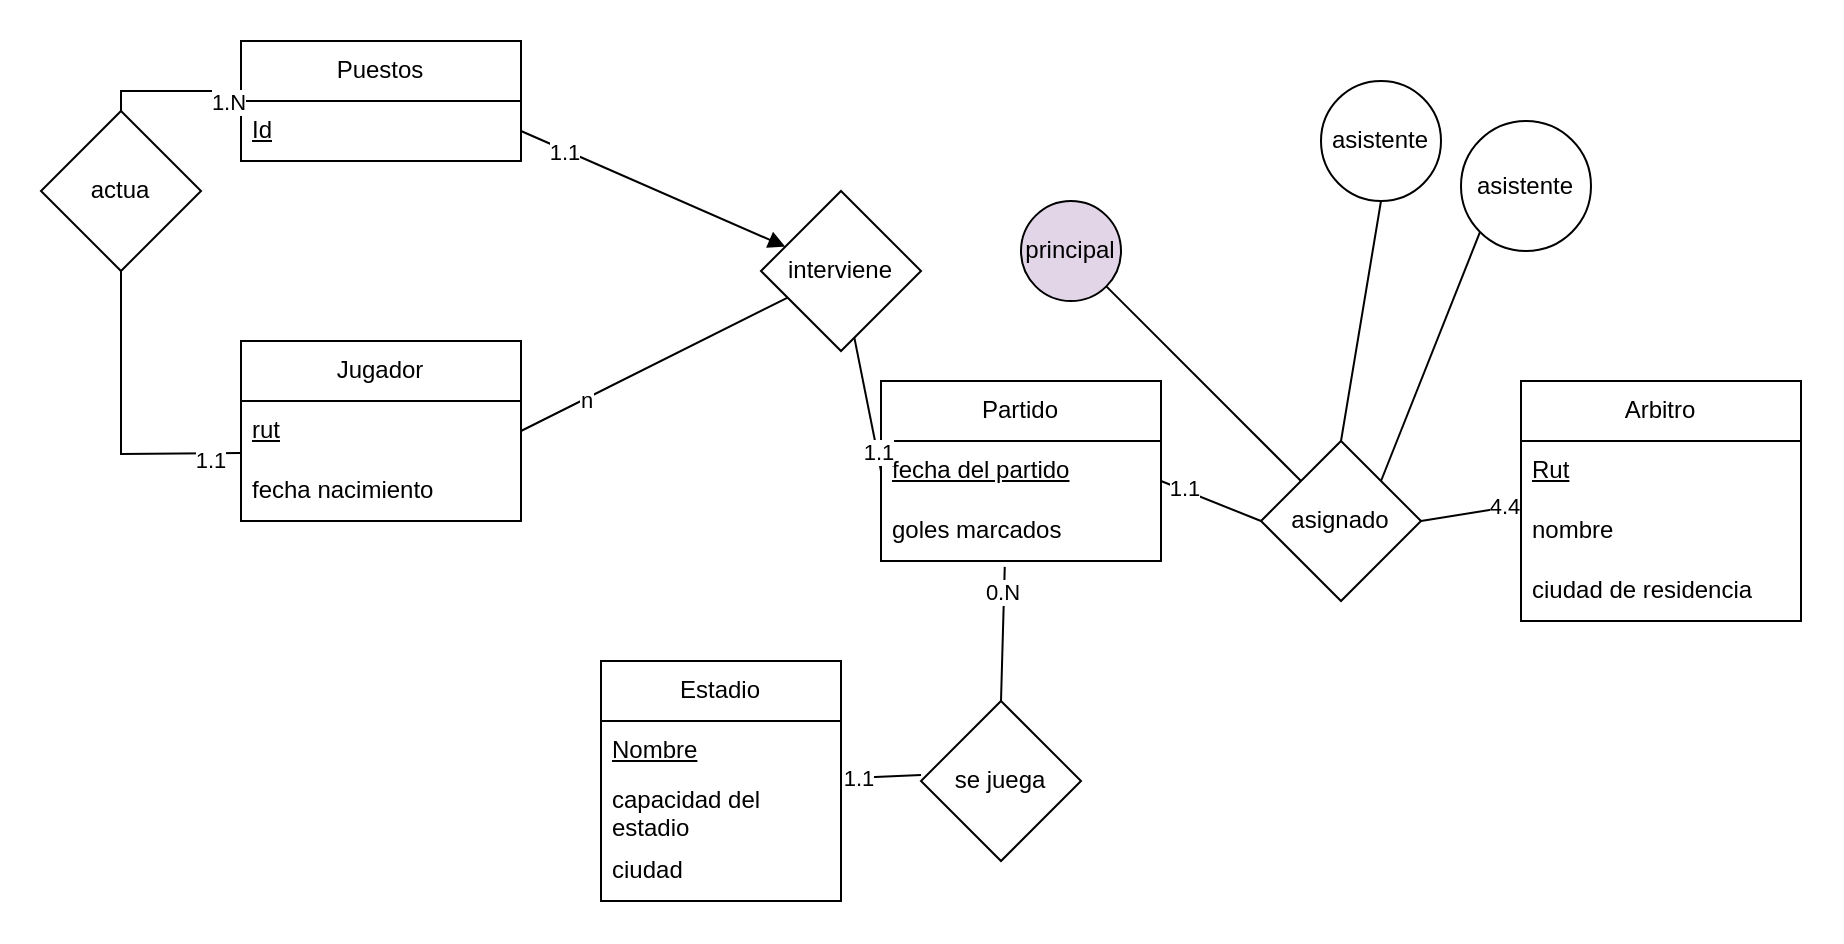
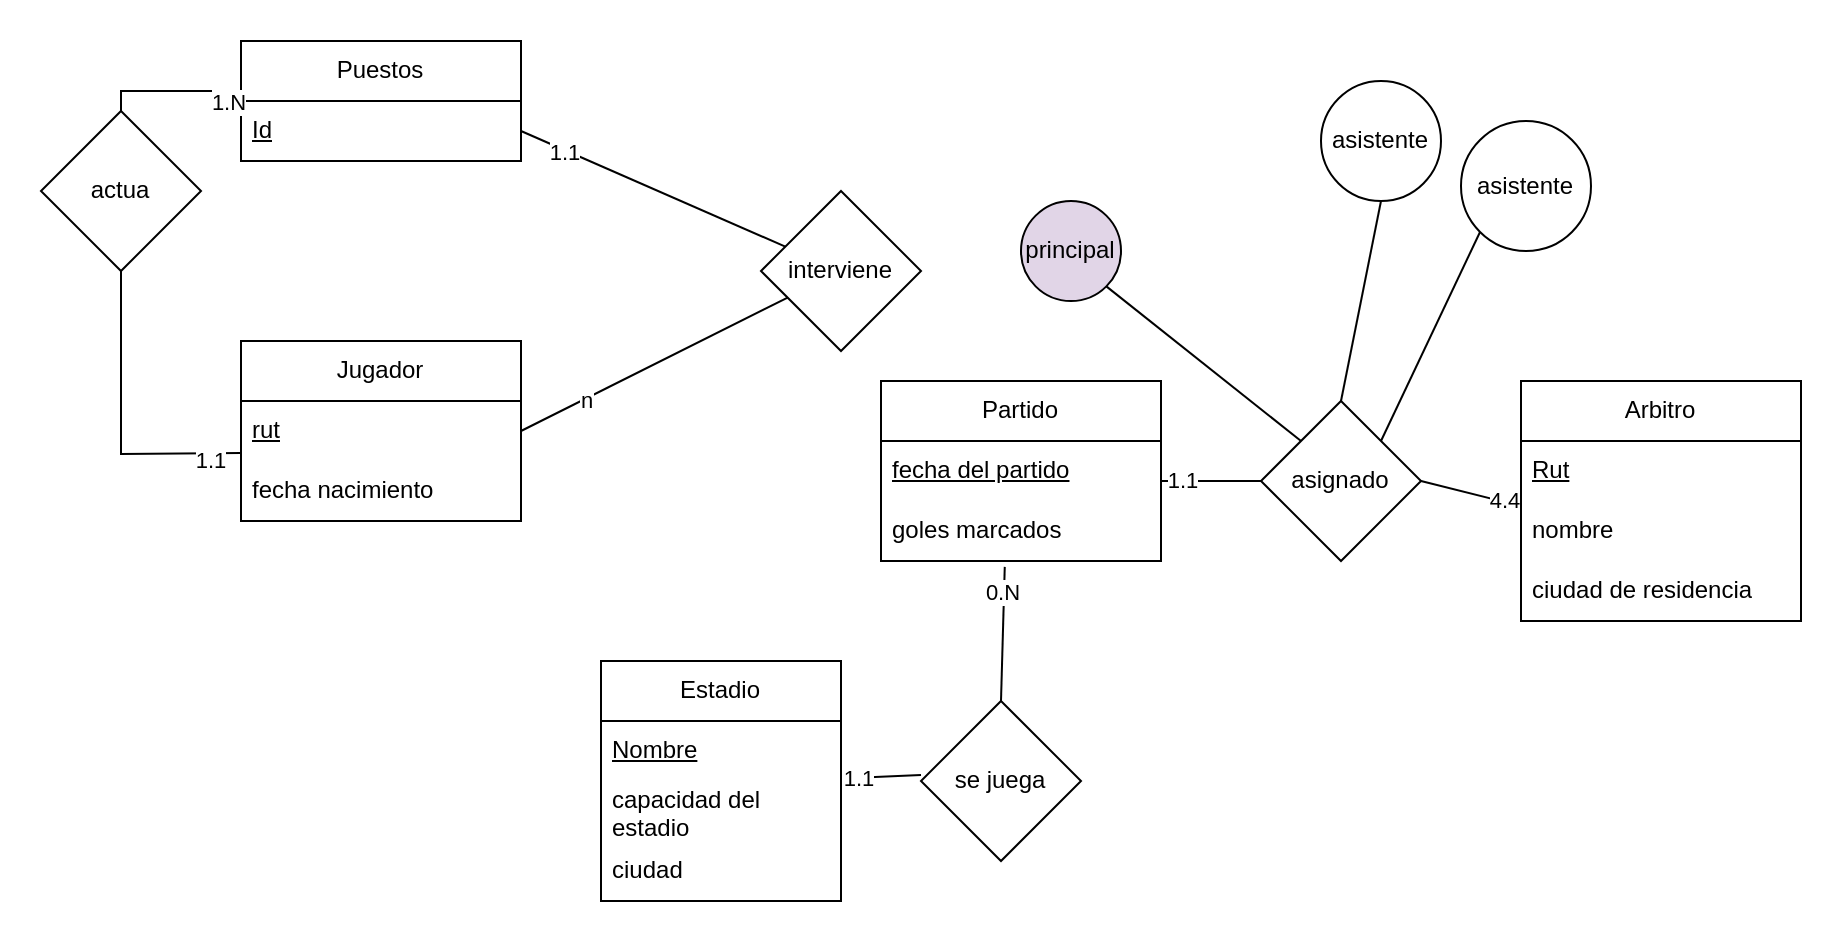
(769, 239) -> (774, 242)
(865, 389) -> none
(1341, 521) -> (1341, 481)
